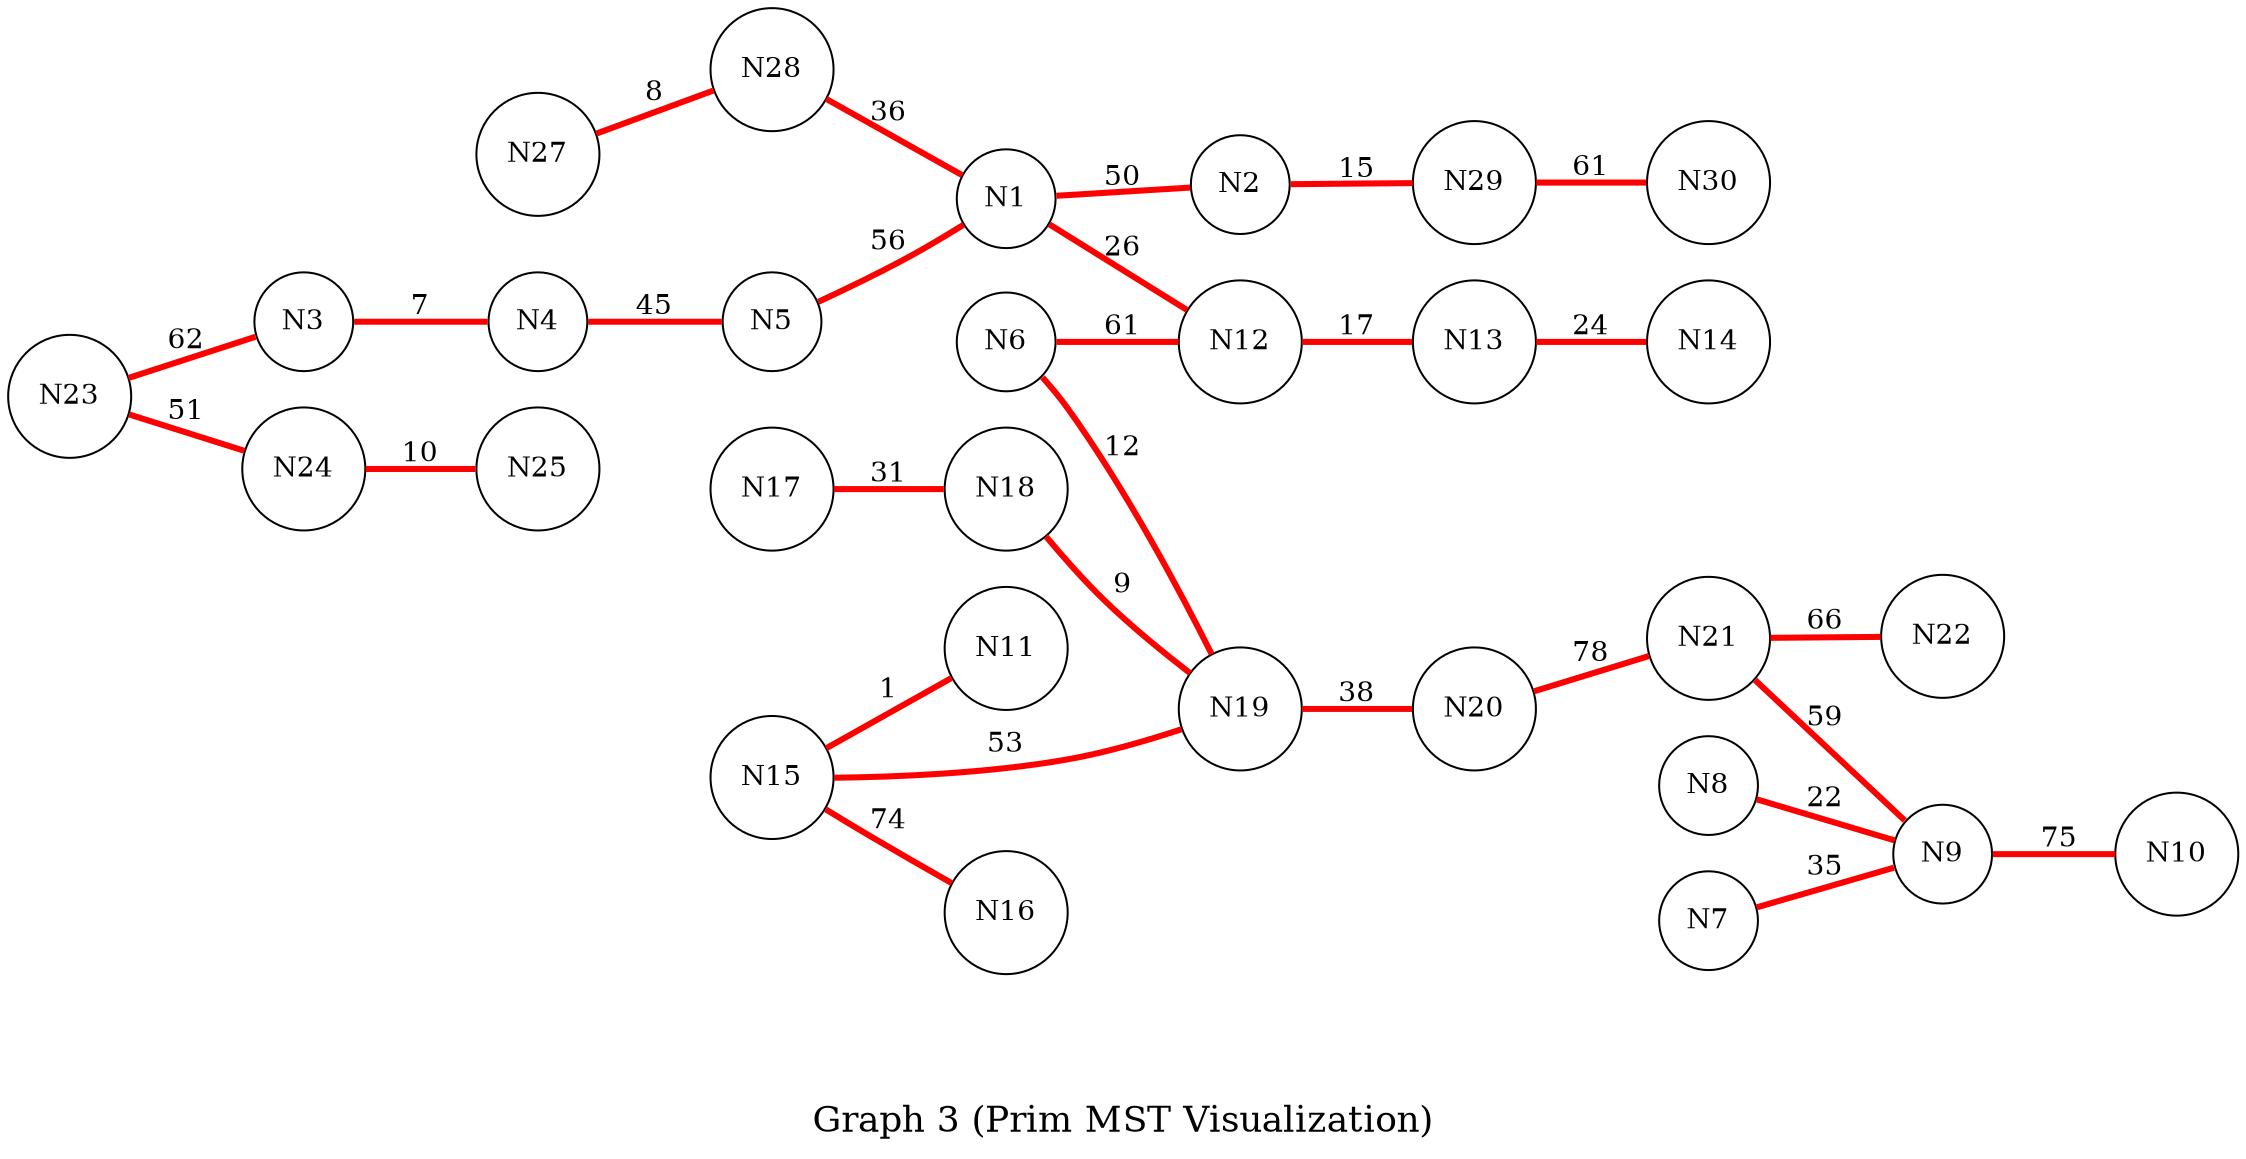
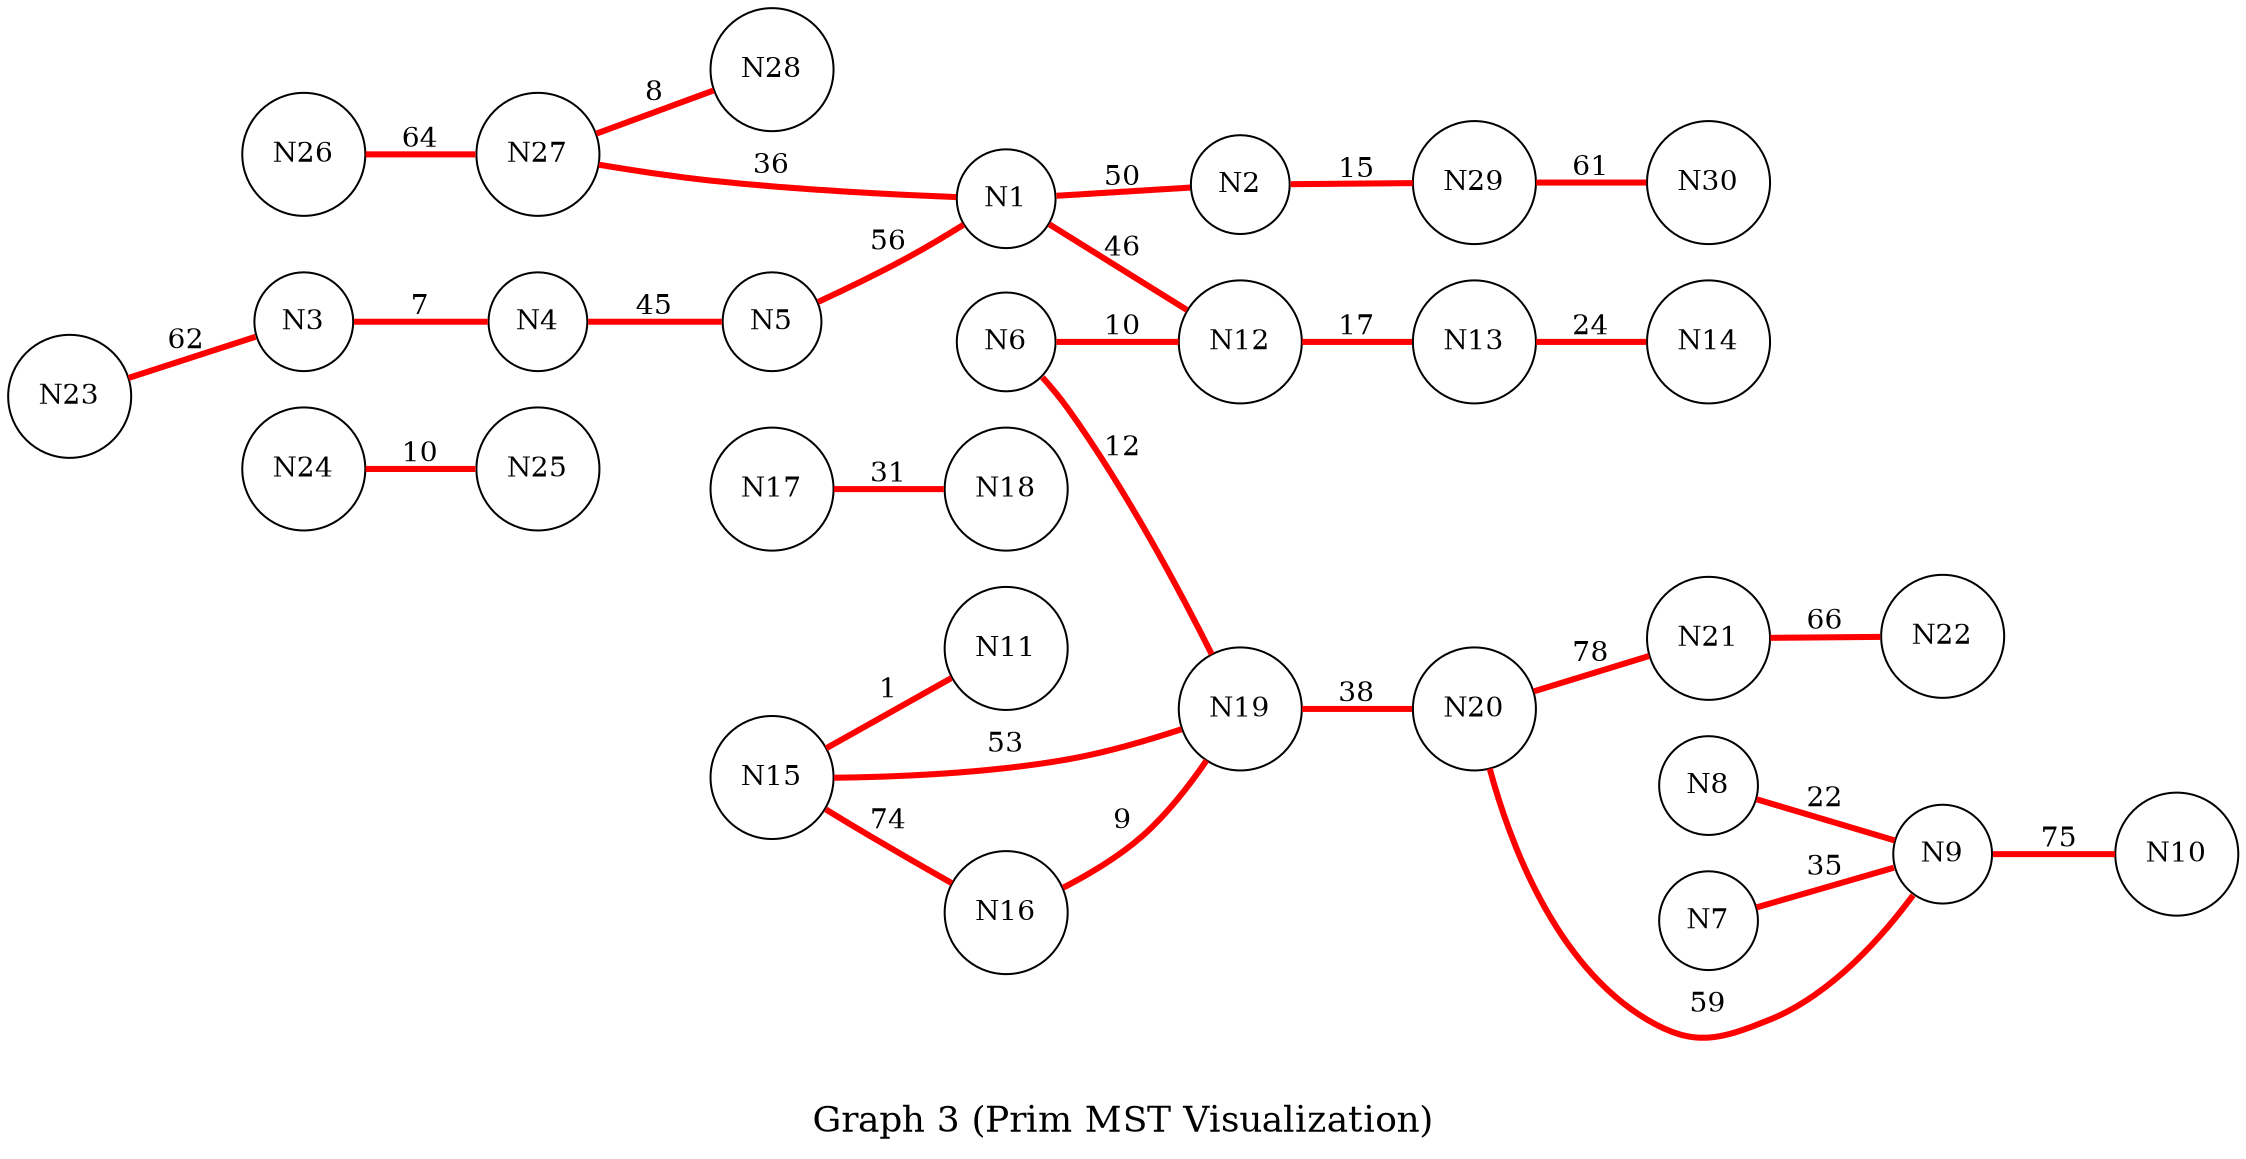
(894, 137) -> (777, 187)
none -> (304, 154)
(1123, 248) -> (1123, 248)
(1123, 327) -> (1123, 327)
(187, 433) -> none
(1114, 609) -> (1144, 835)
(1830, 750) -> (1655, 1024)
